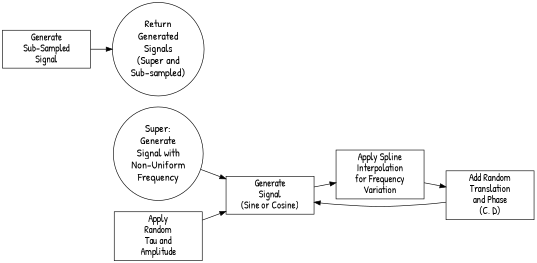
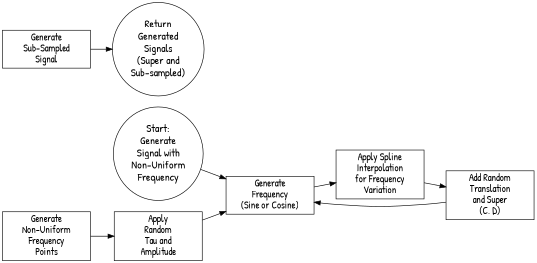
(158, 154) -> (158, 154)
(270, 195) -> (270, 195)
(490, 195) -> (490, 195)
none -> (46, 236)
